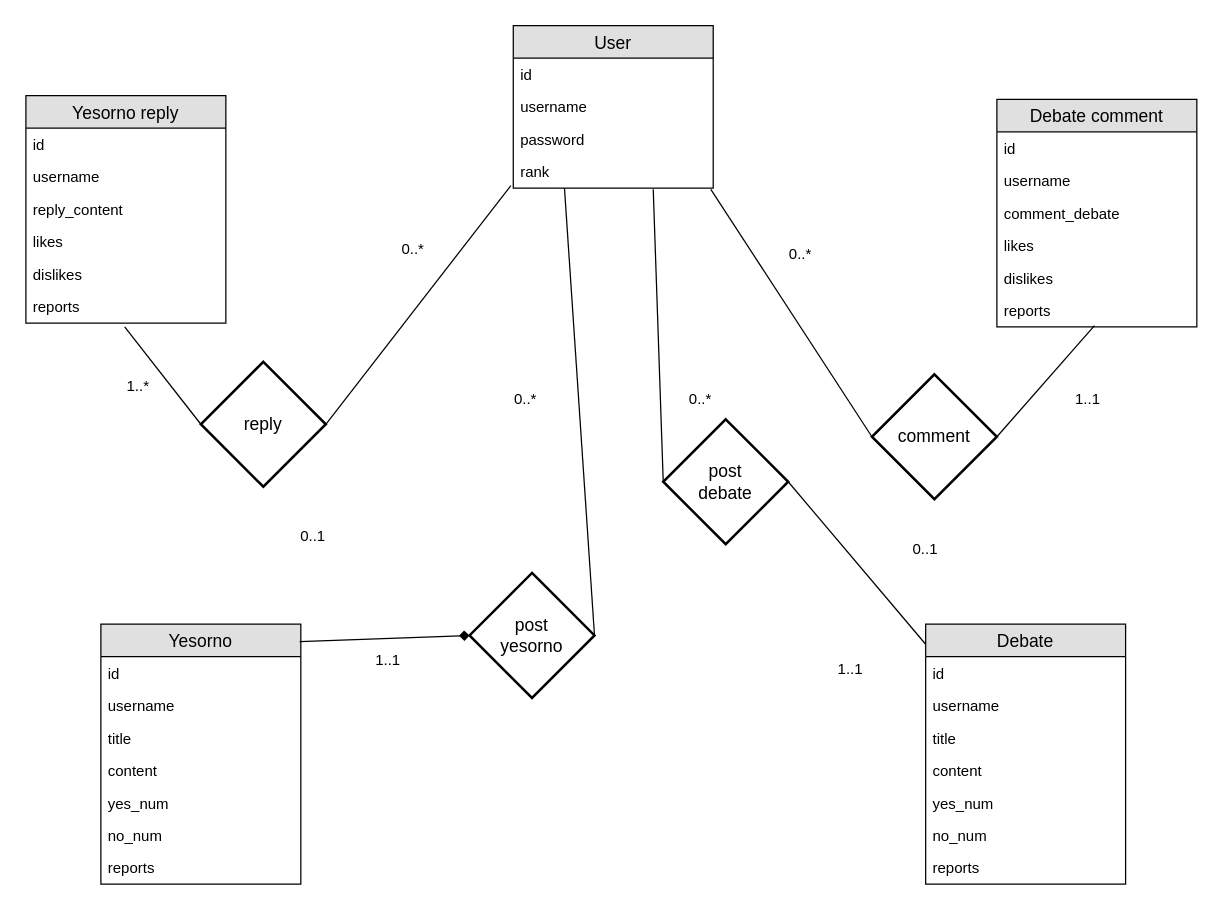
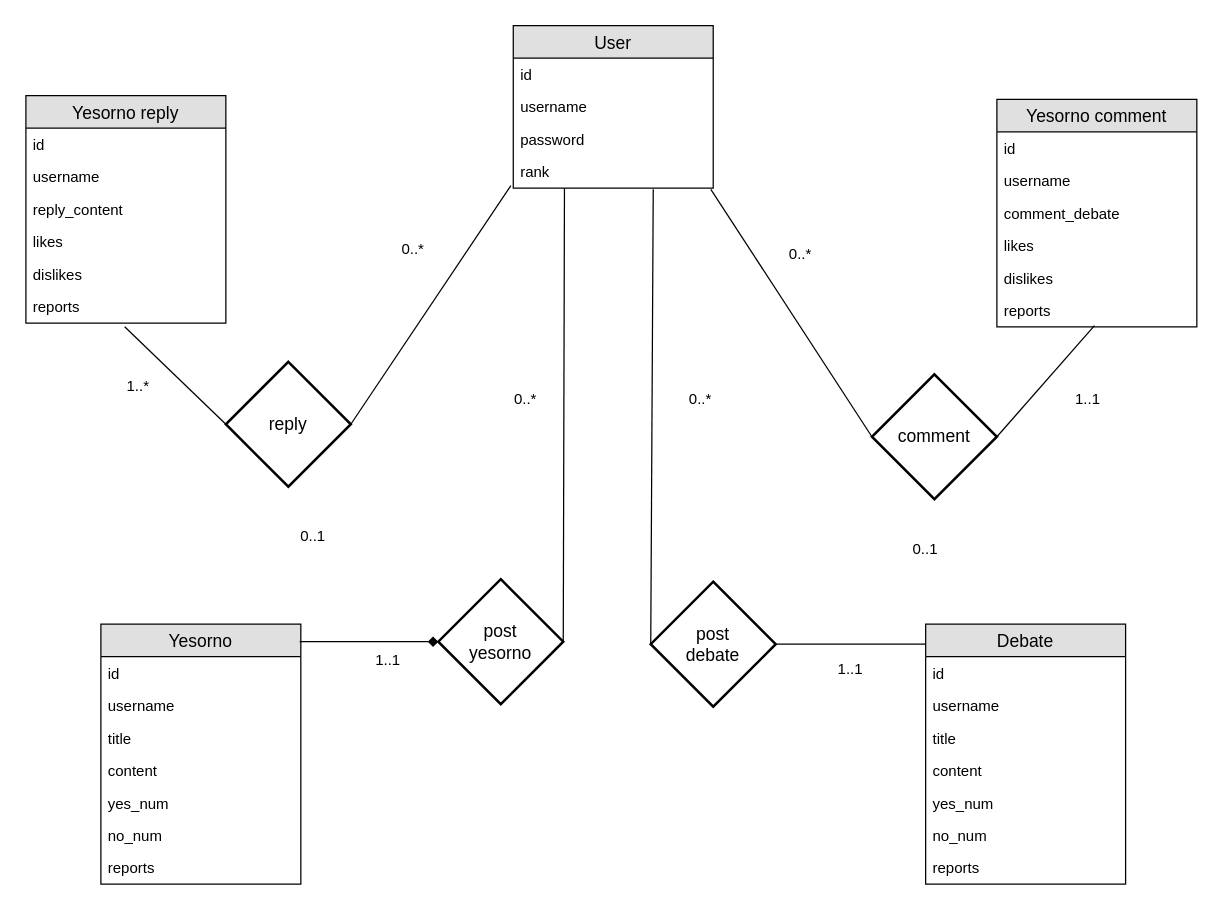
(1096, 117) -> (1096, 117)
(263, 424) -> (288, 424)
(726, 482) -> (713, 644)
(532, 636) -> (501, 642)
